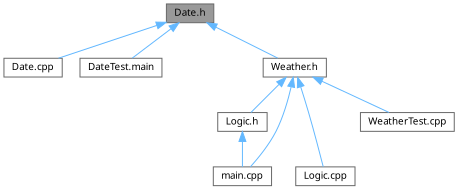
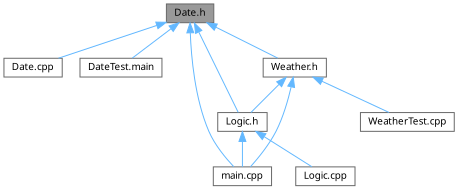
none -> (219, 72)
none -> (200, 104)
(313, 127) -> (288, 152)
